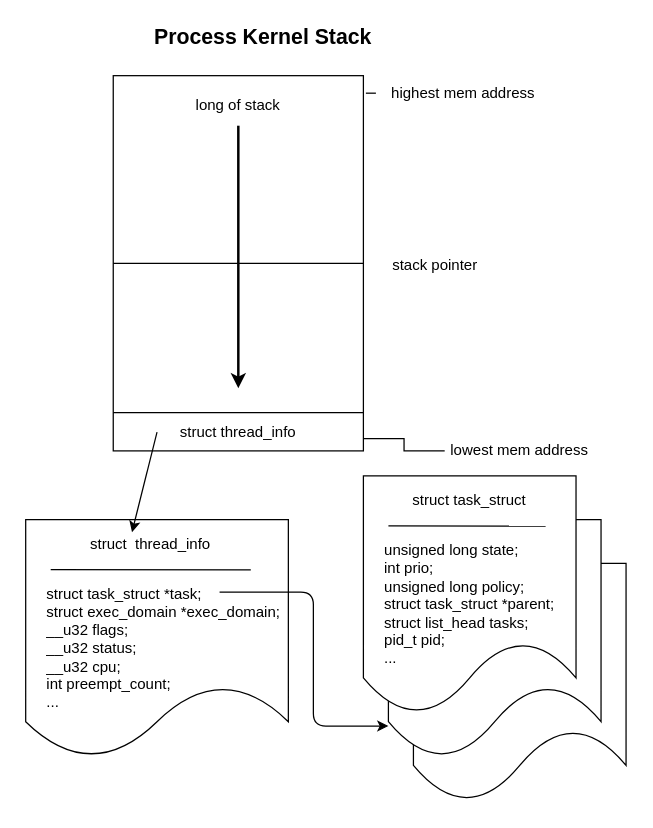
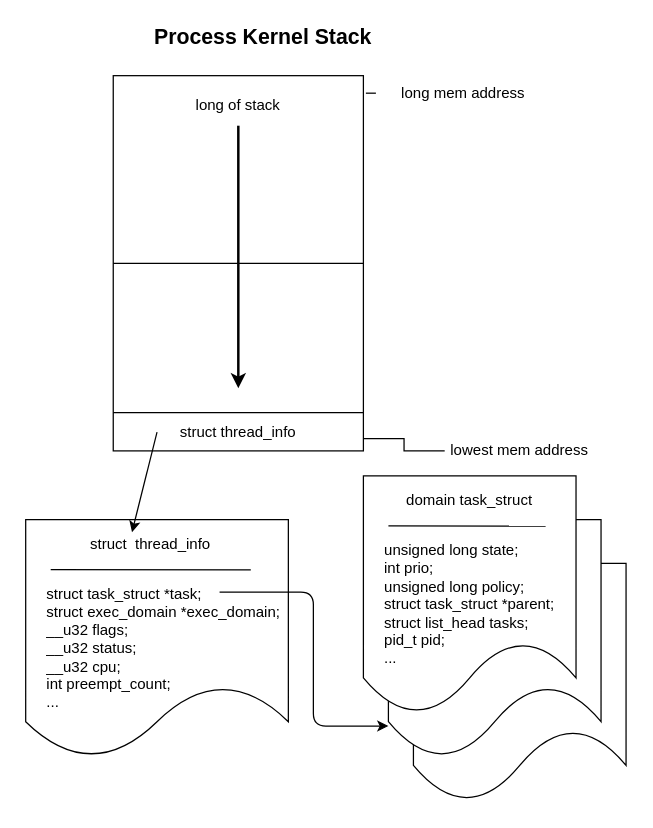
(463, 93) -> (463, 93)
(435, 266) -> none
(469, 501) -> (469, 501)
